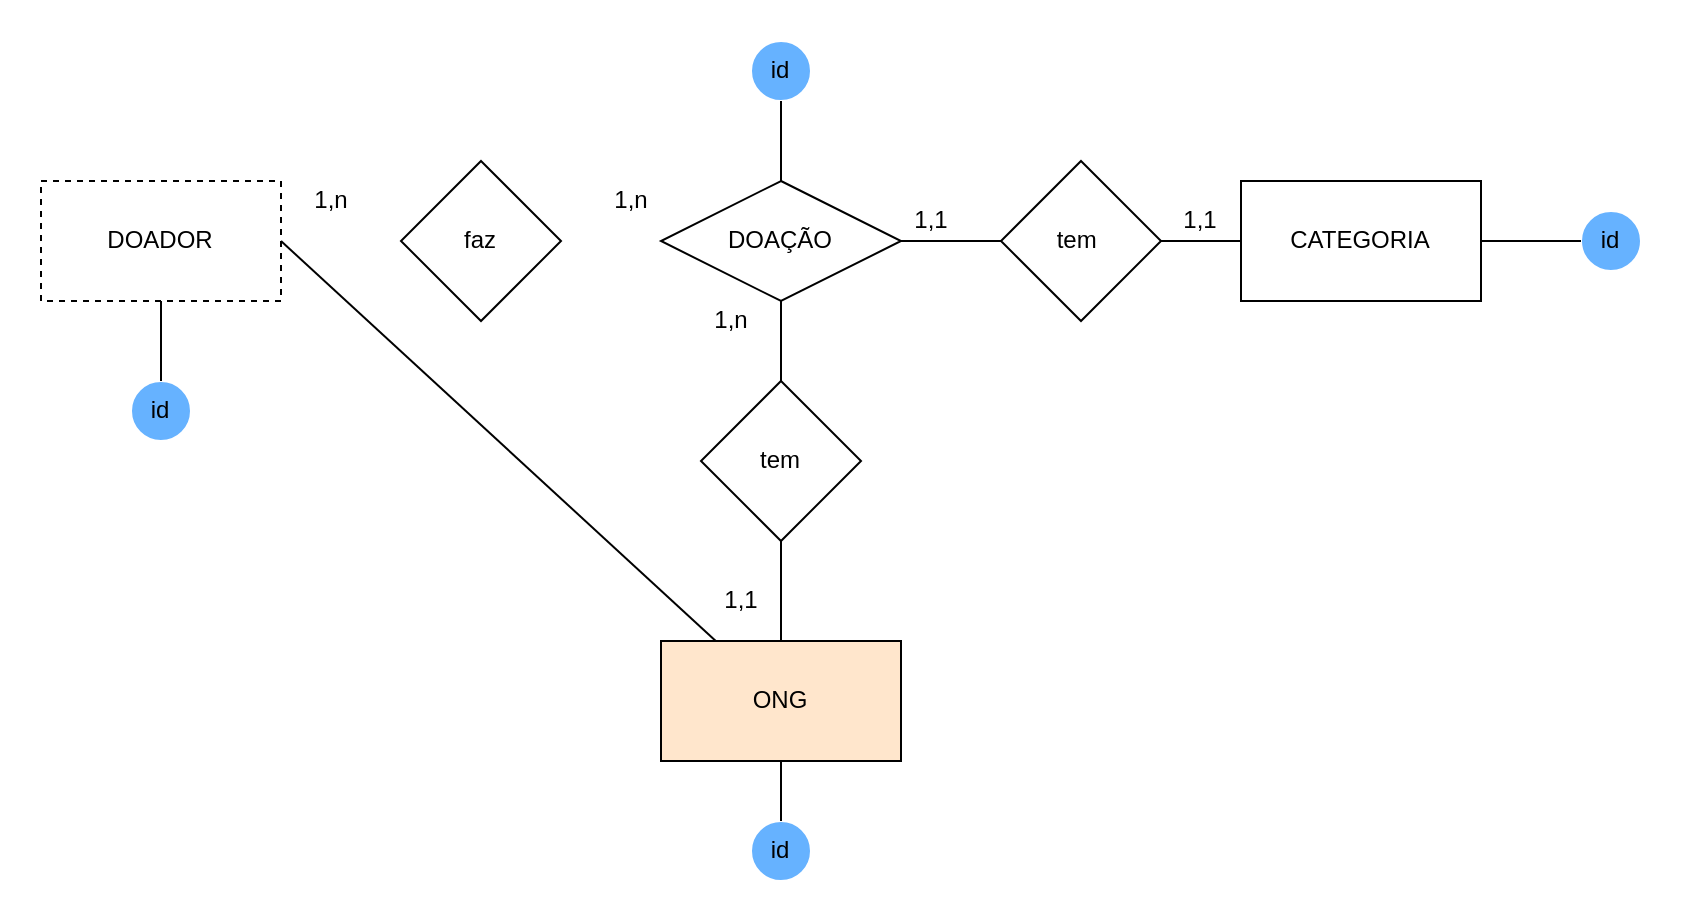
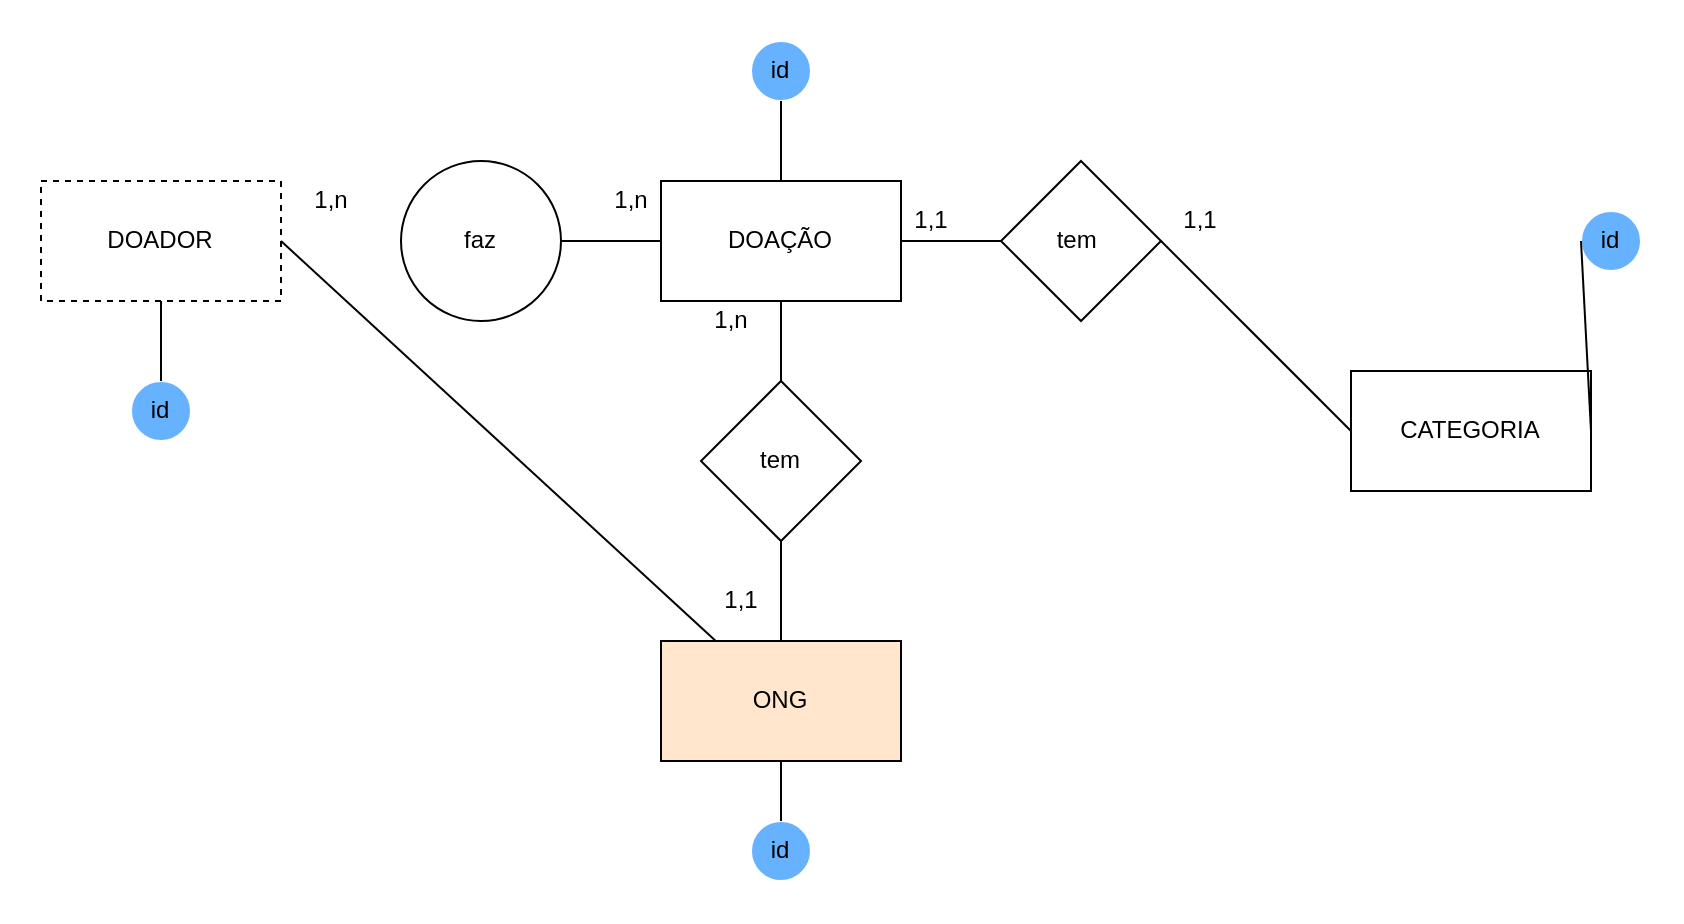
(481, 241) -> (481, 241)
none -> (611, 241)
(781, 241) -> (781, 241)
(1361, 241) -> (1471, 431)
